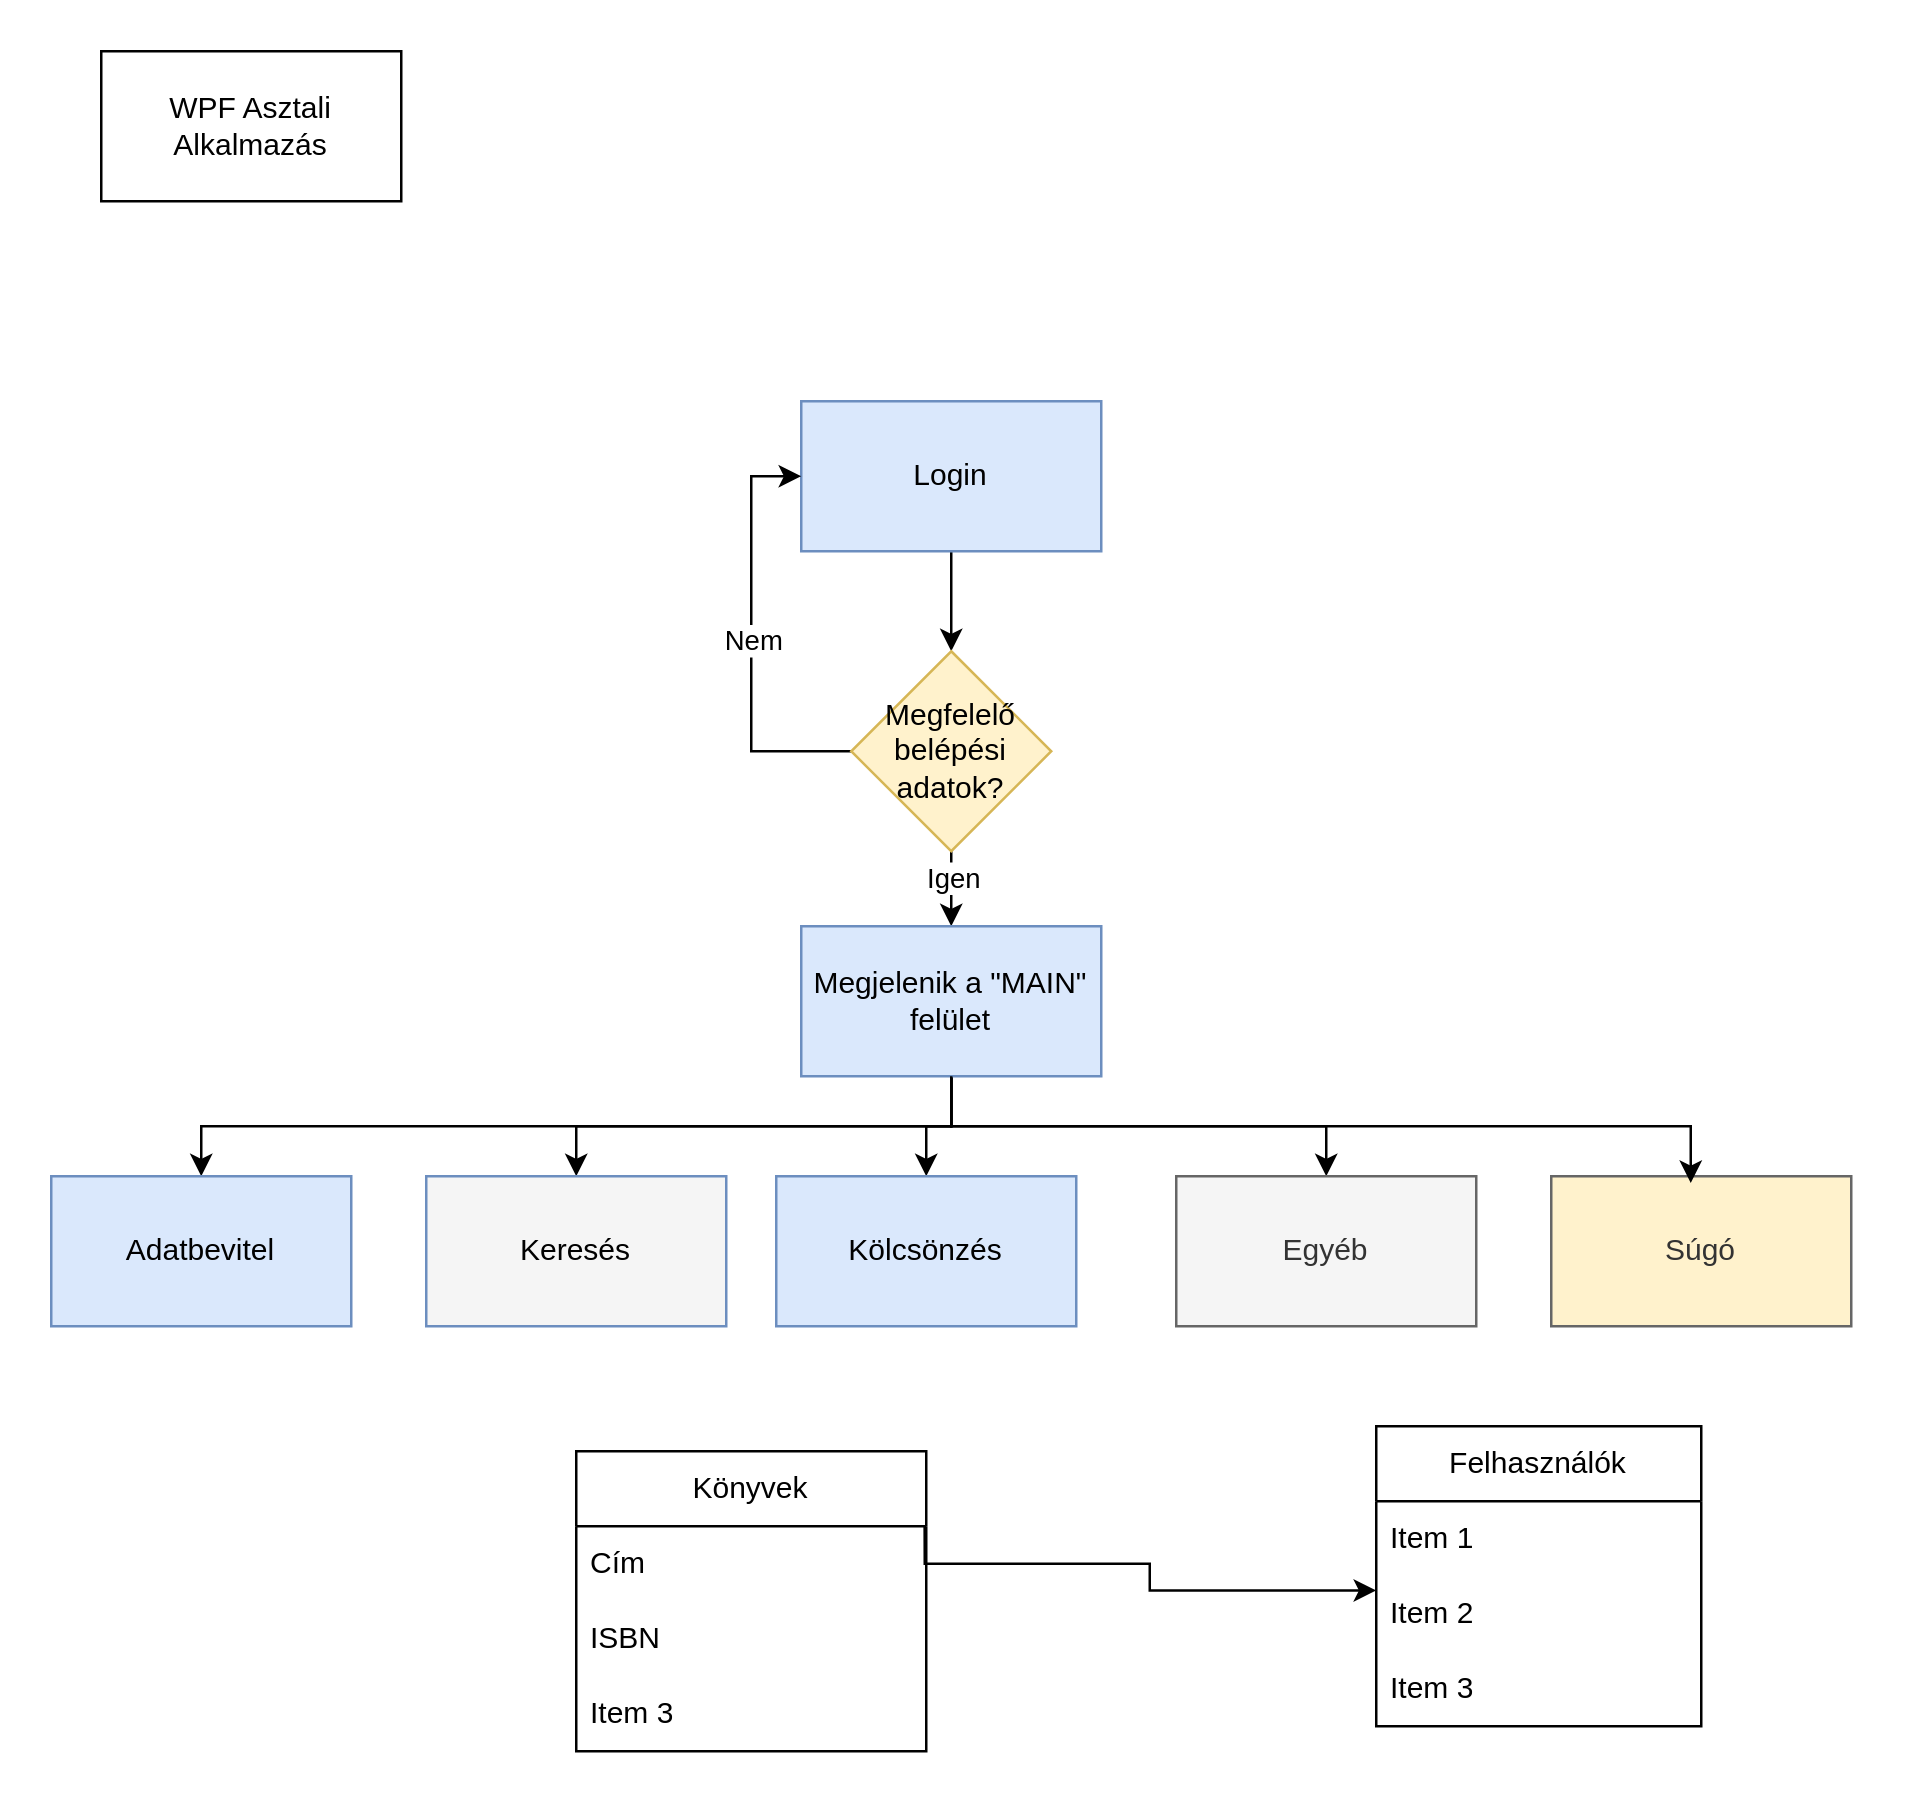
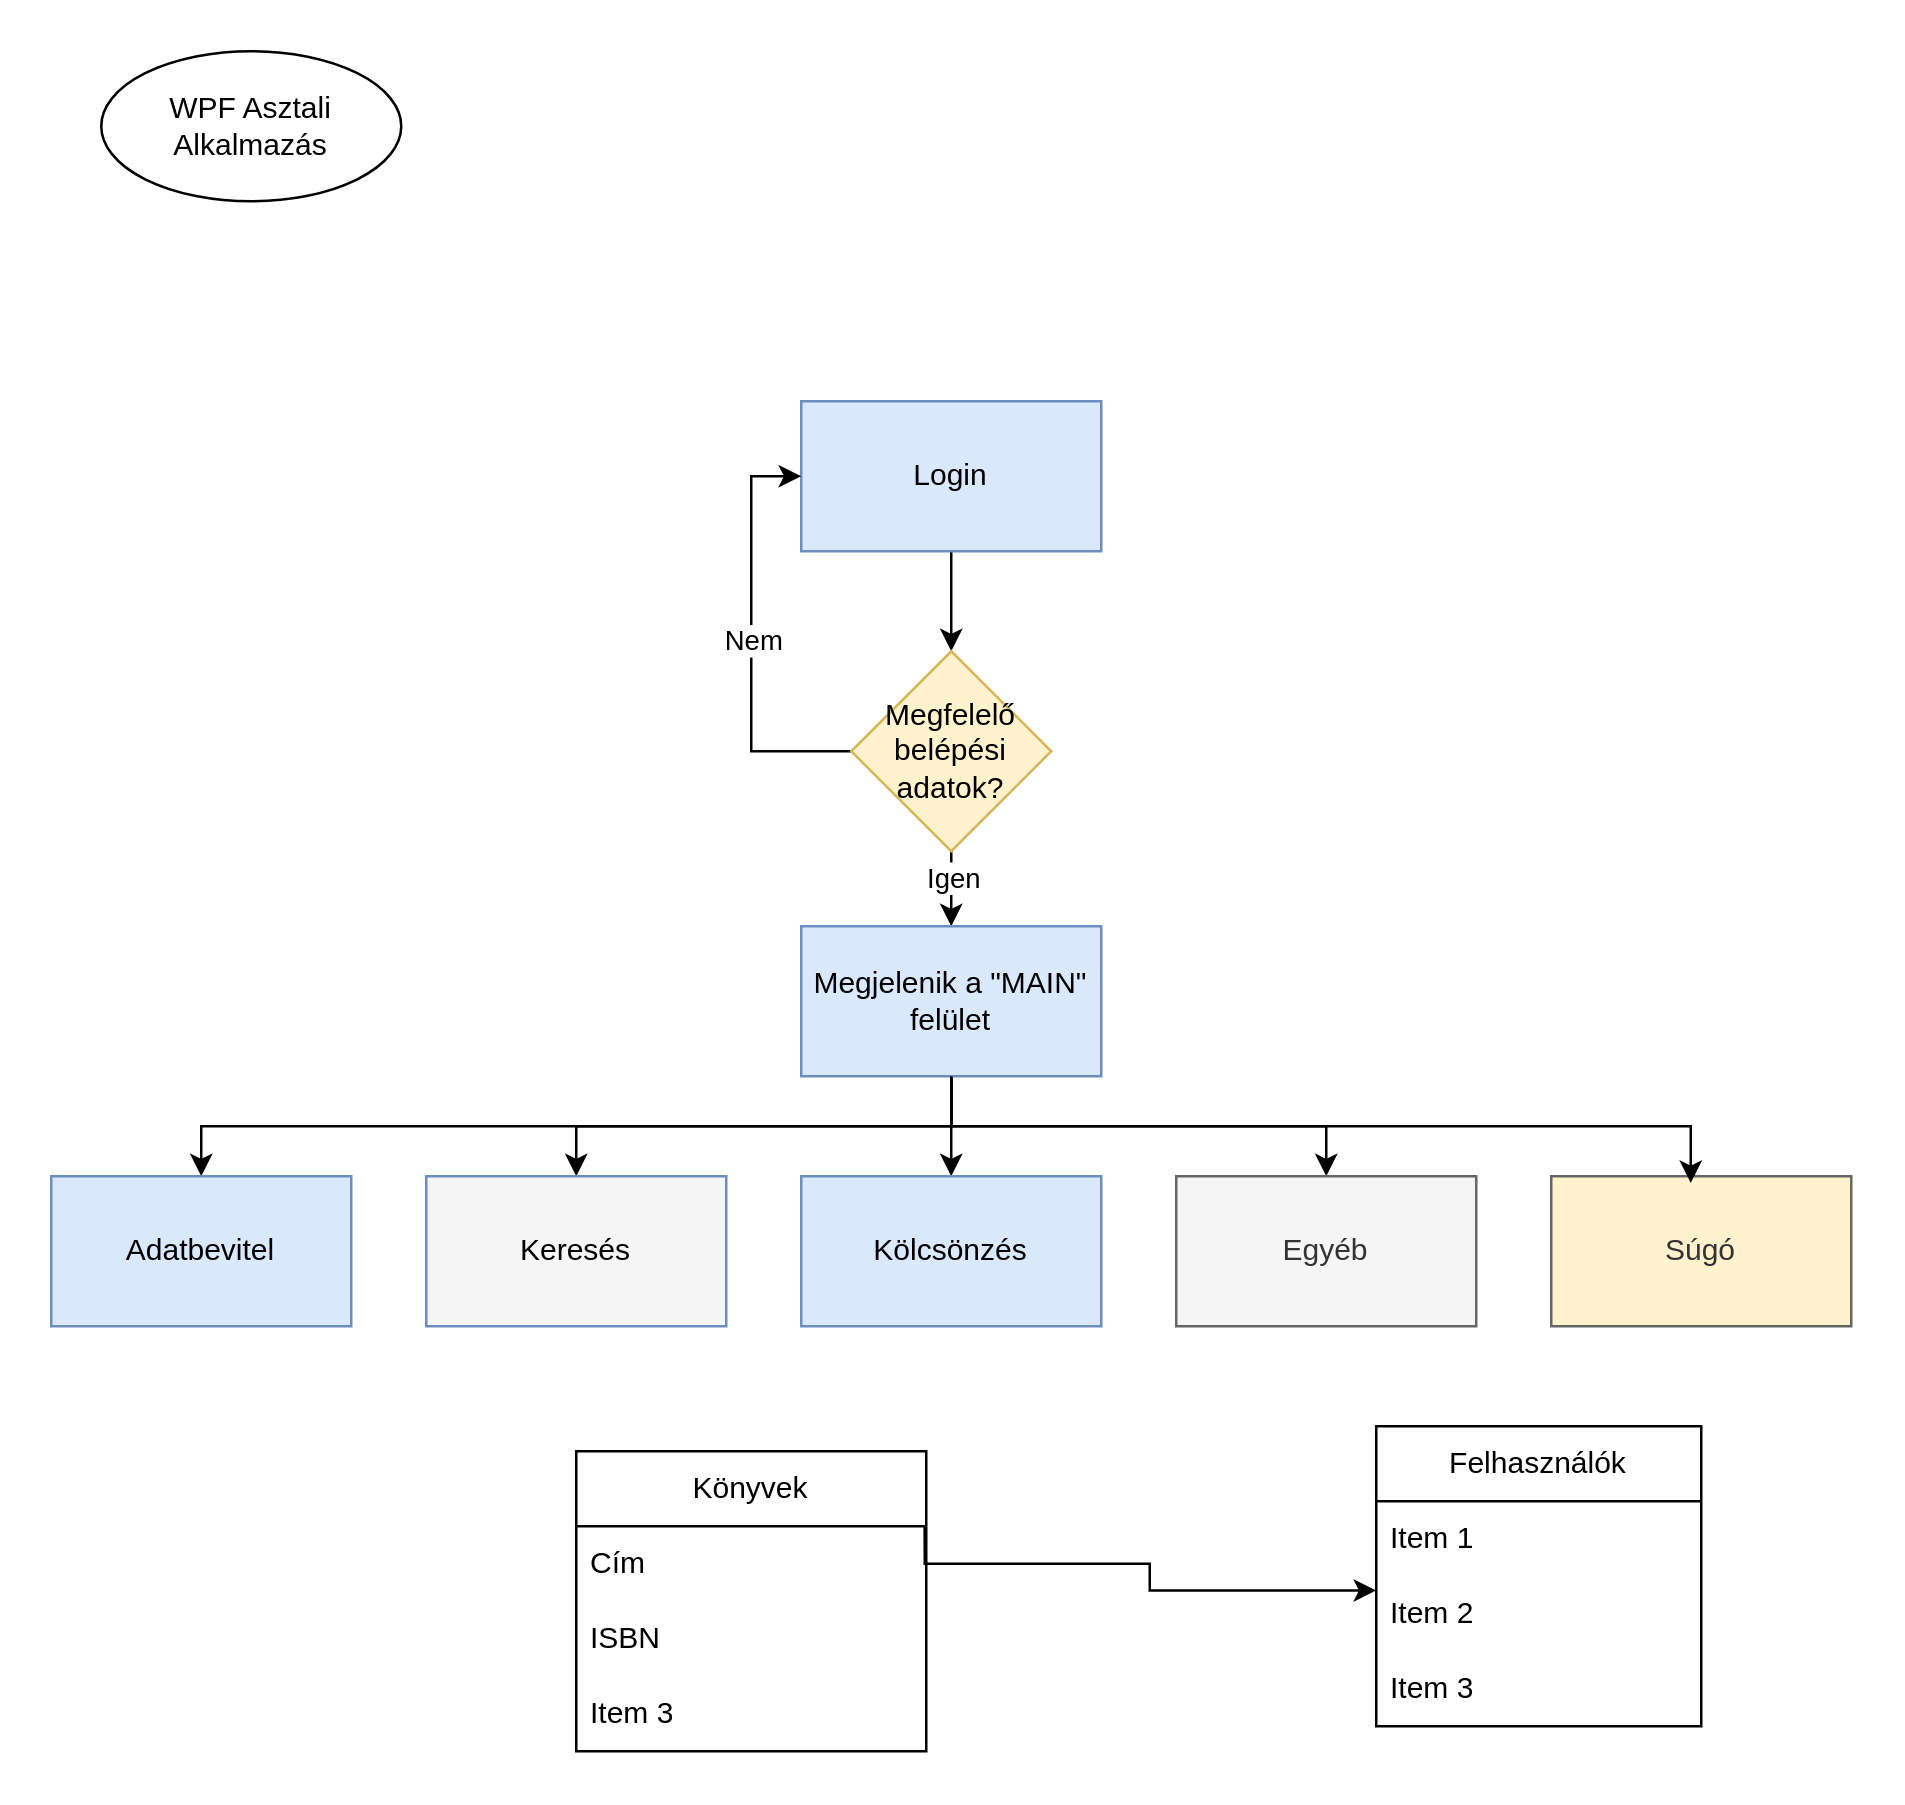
(251, 126) -> (251, 126)
(926, 1251) -> (951, 1251)
